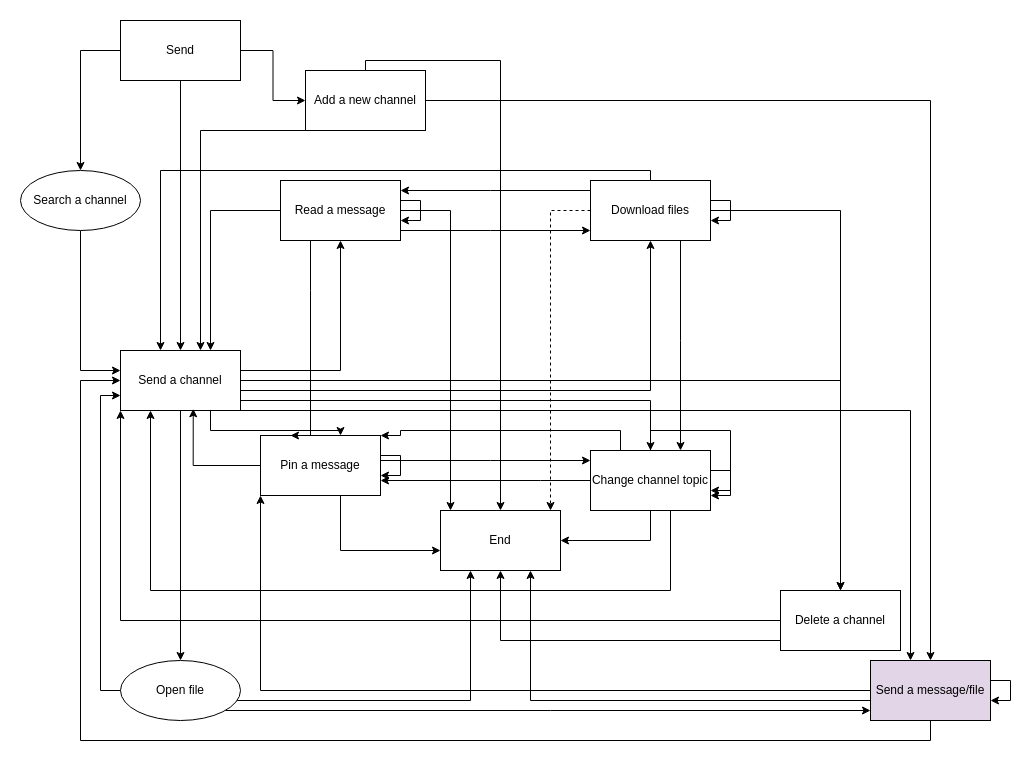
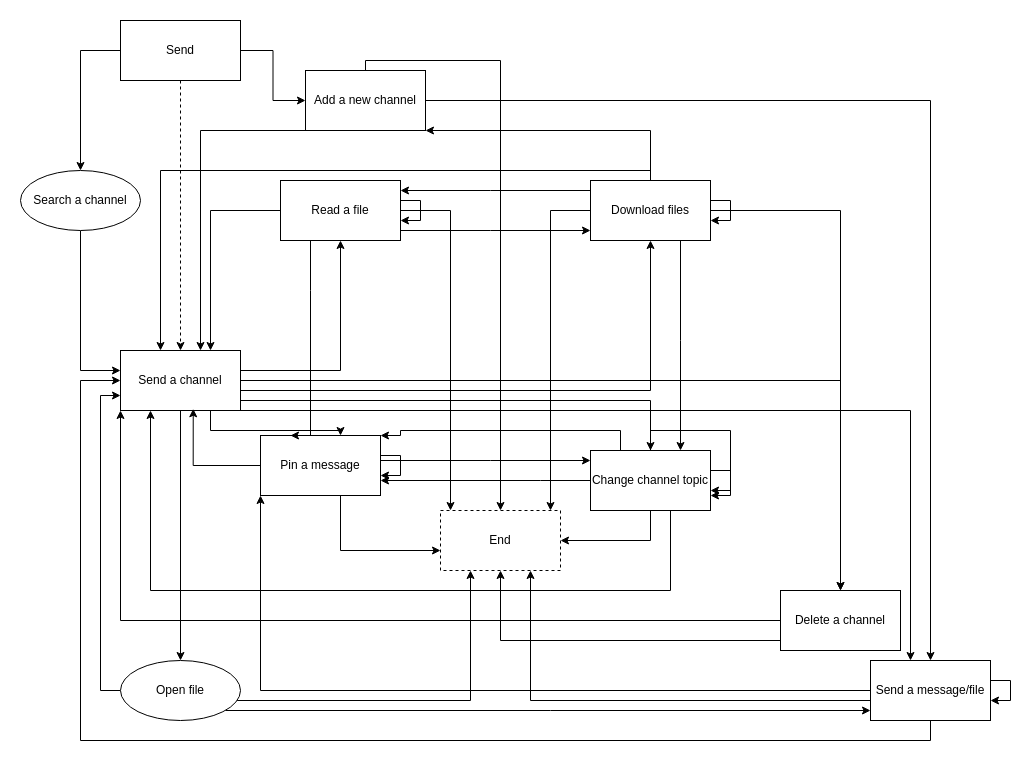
none -> (560, 131)
(341, 211) -> (341, 211)
(181, 213) -> (181, 213)
(551, 337) -> (551, 337)
(501, 541) -> (501, 541)
(931, 691) -> (931, 691)
